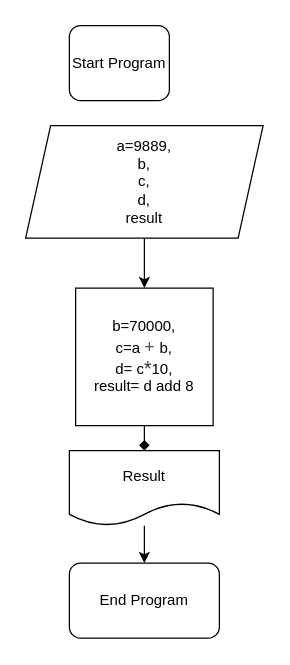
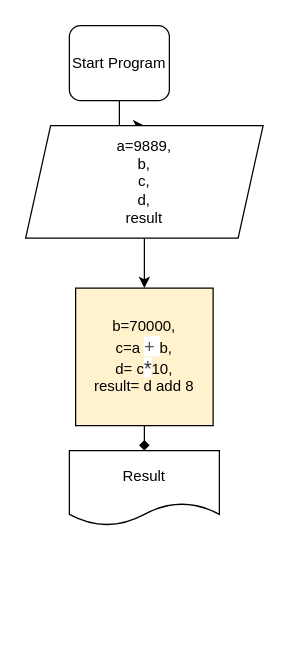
none -> (119, 114)
(144, 357) -> (144, 357)
(144, 549) -> none
(144, 601) -> none
